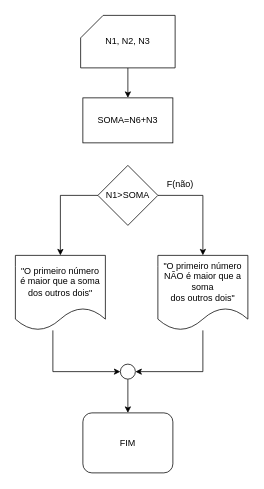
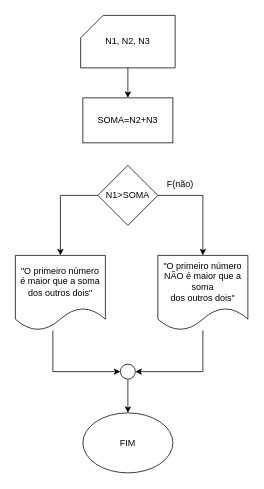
(128, 120) -> (128, 120)
(128, 443) -> (128, 443)
